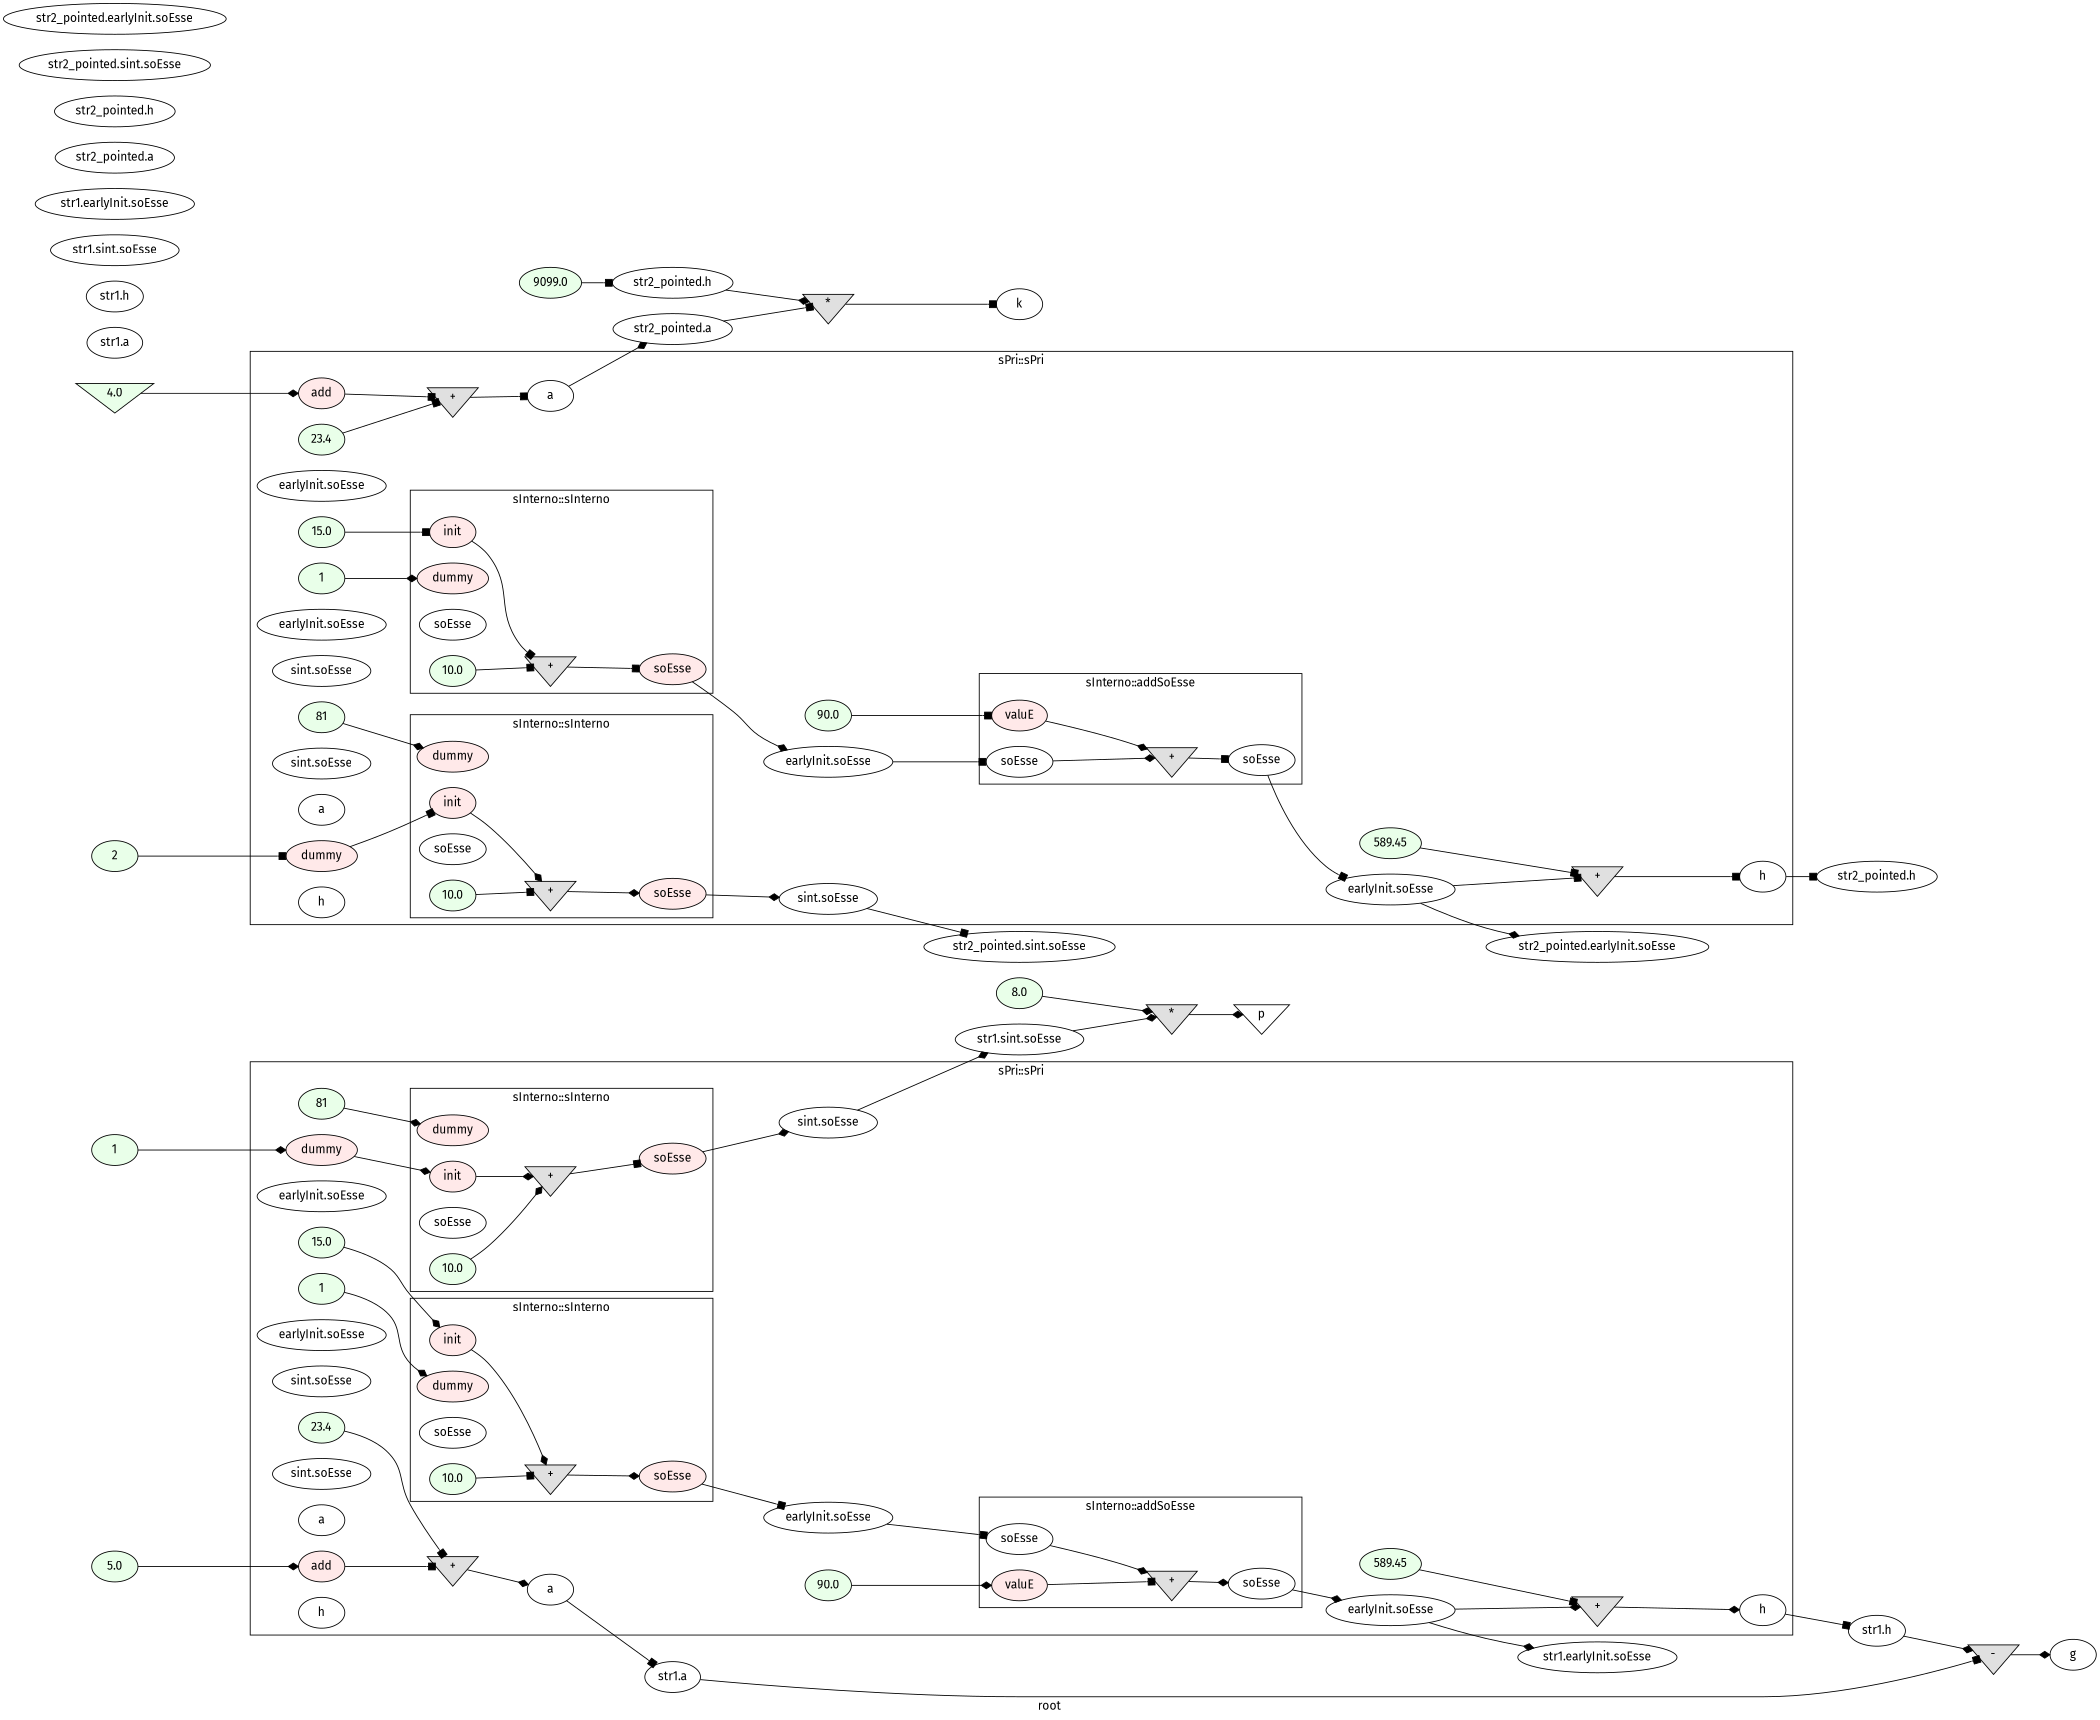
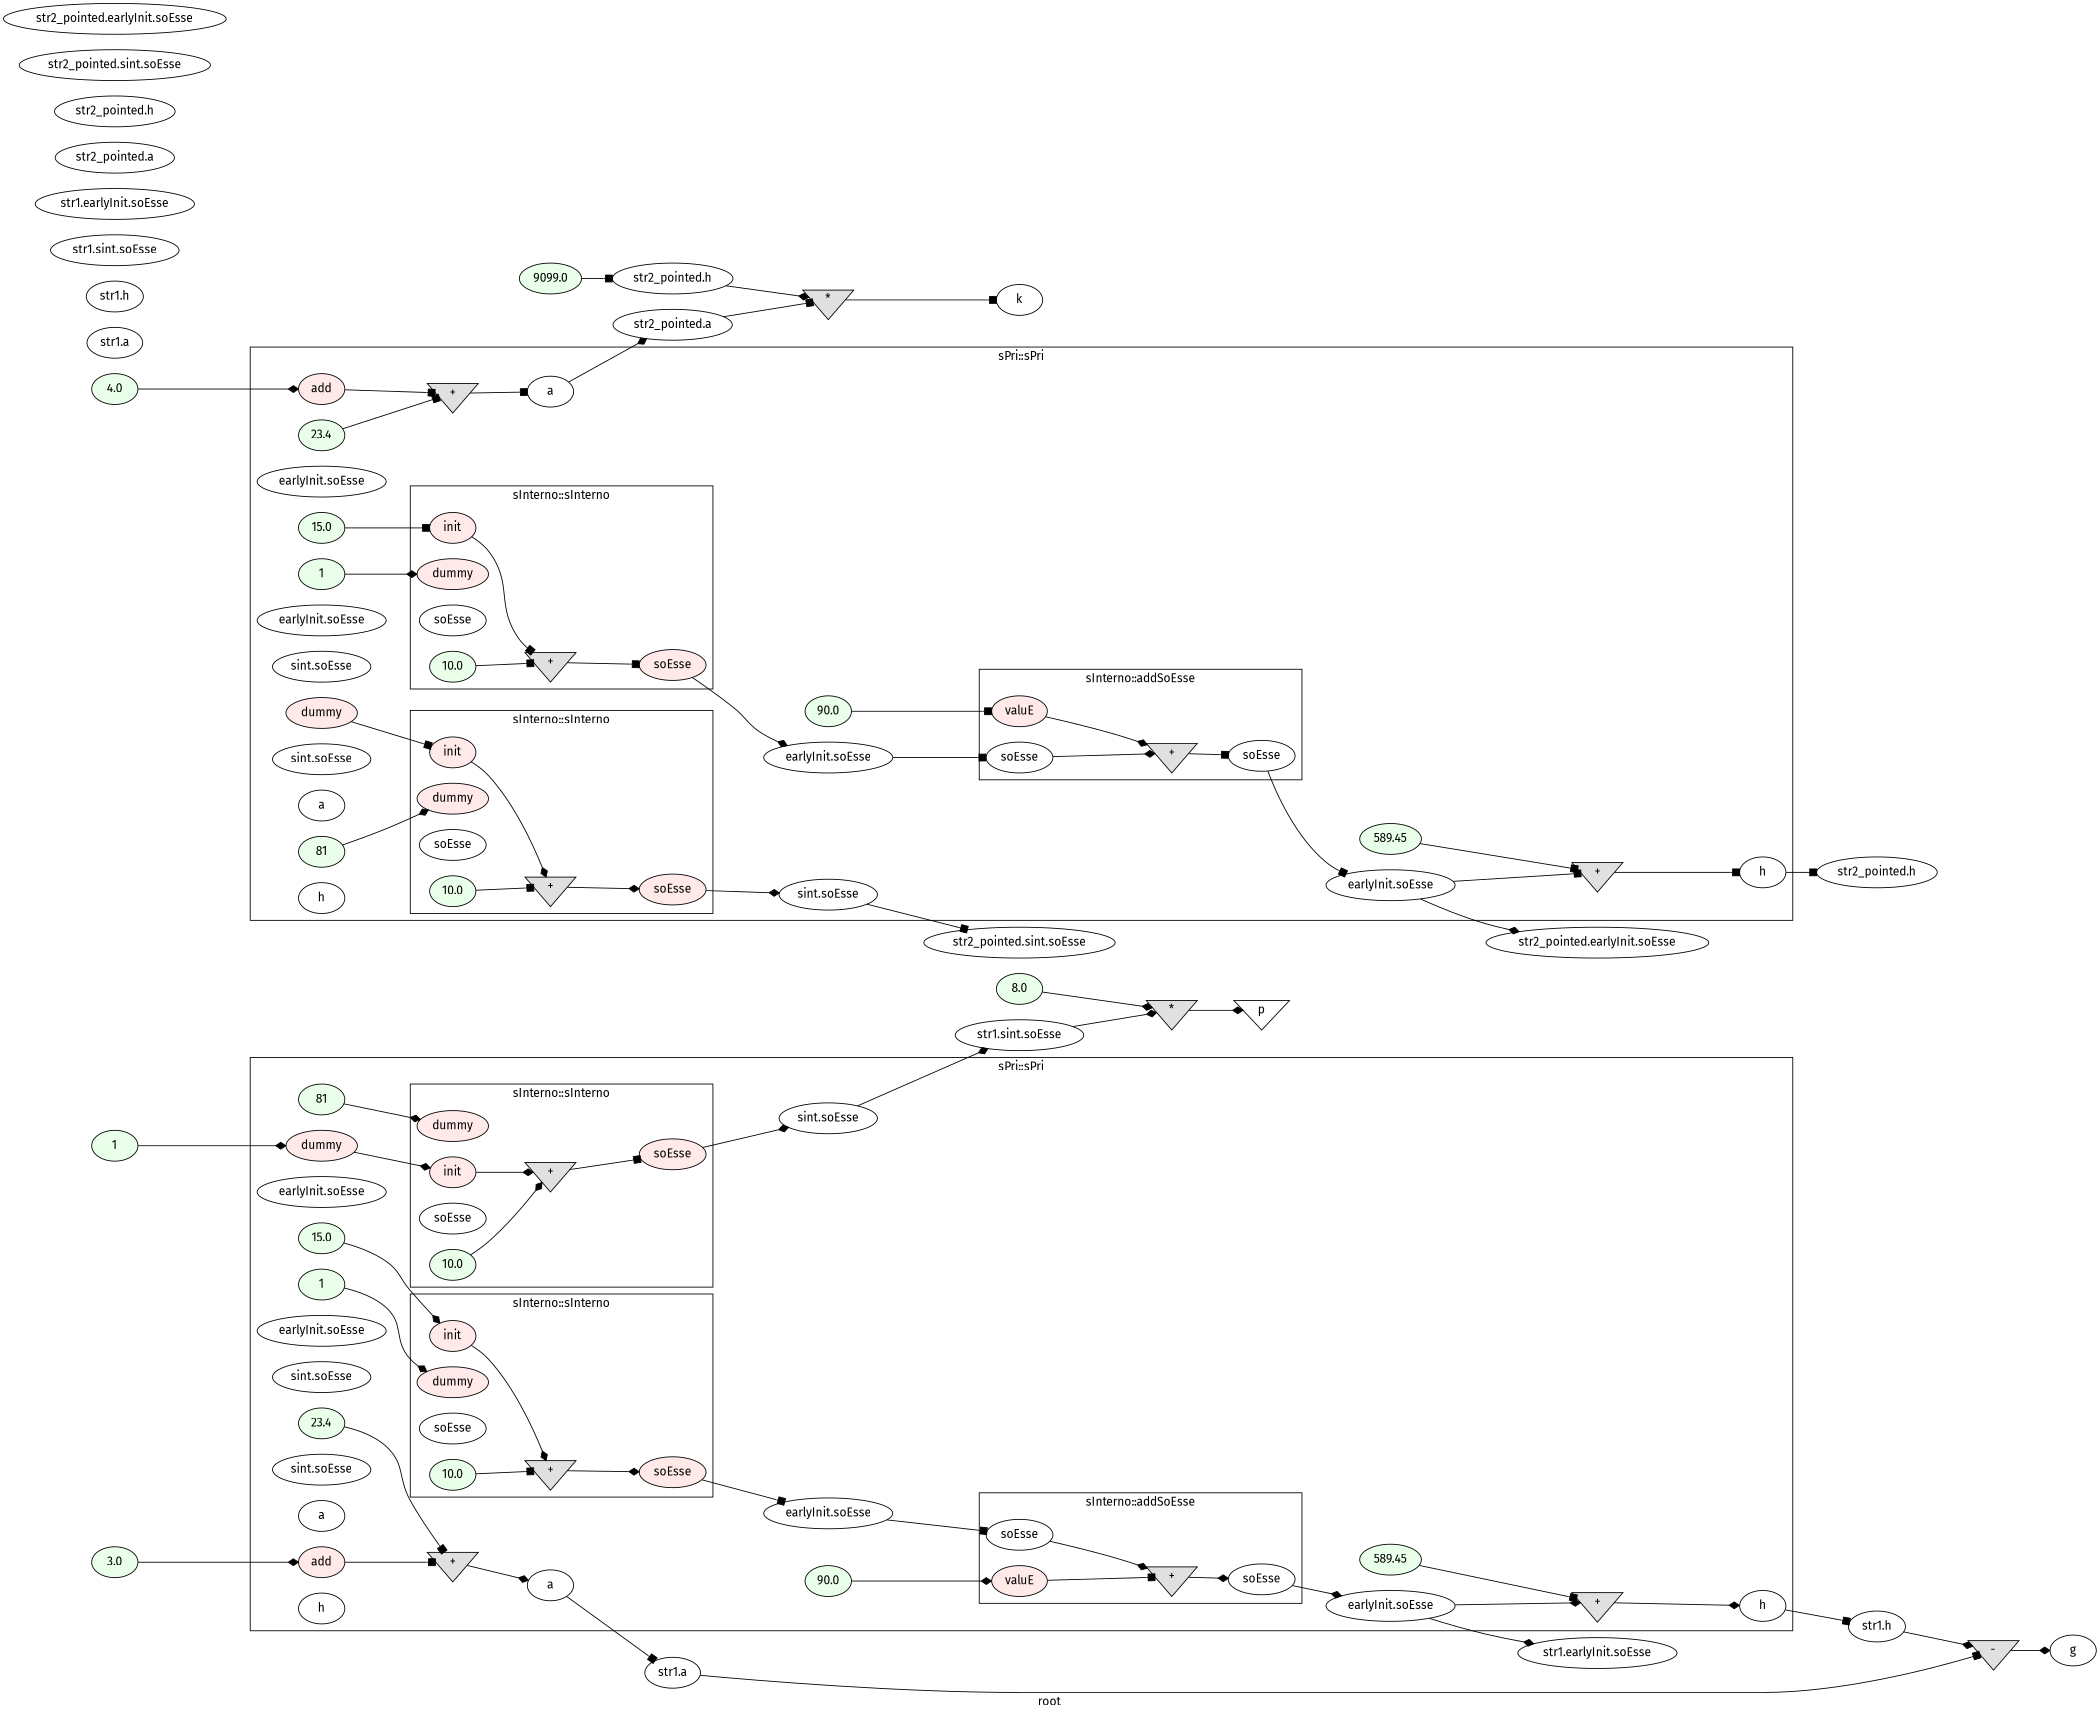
(115, 393) -> (115, 389)
(115, 856) -> none
(115, 1566) -> (115, 1562)
